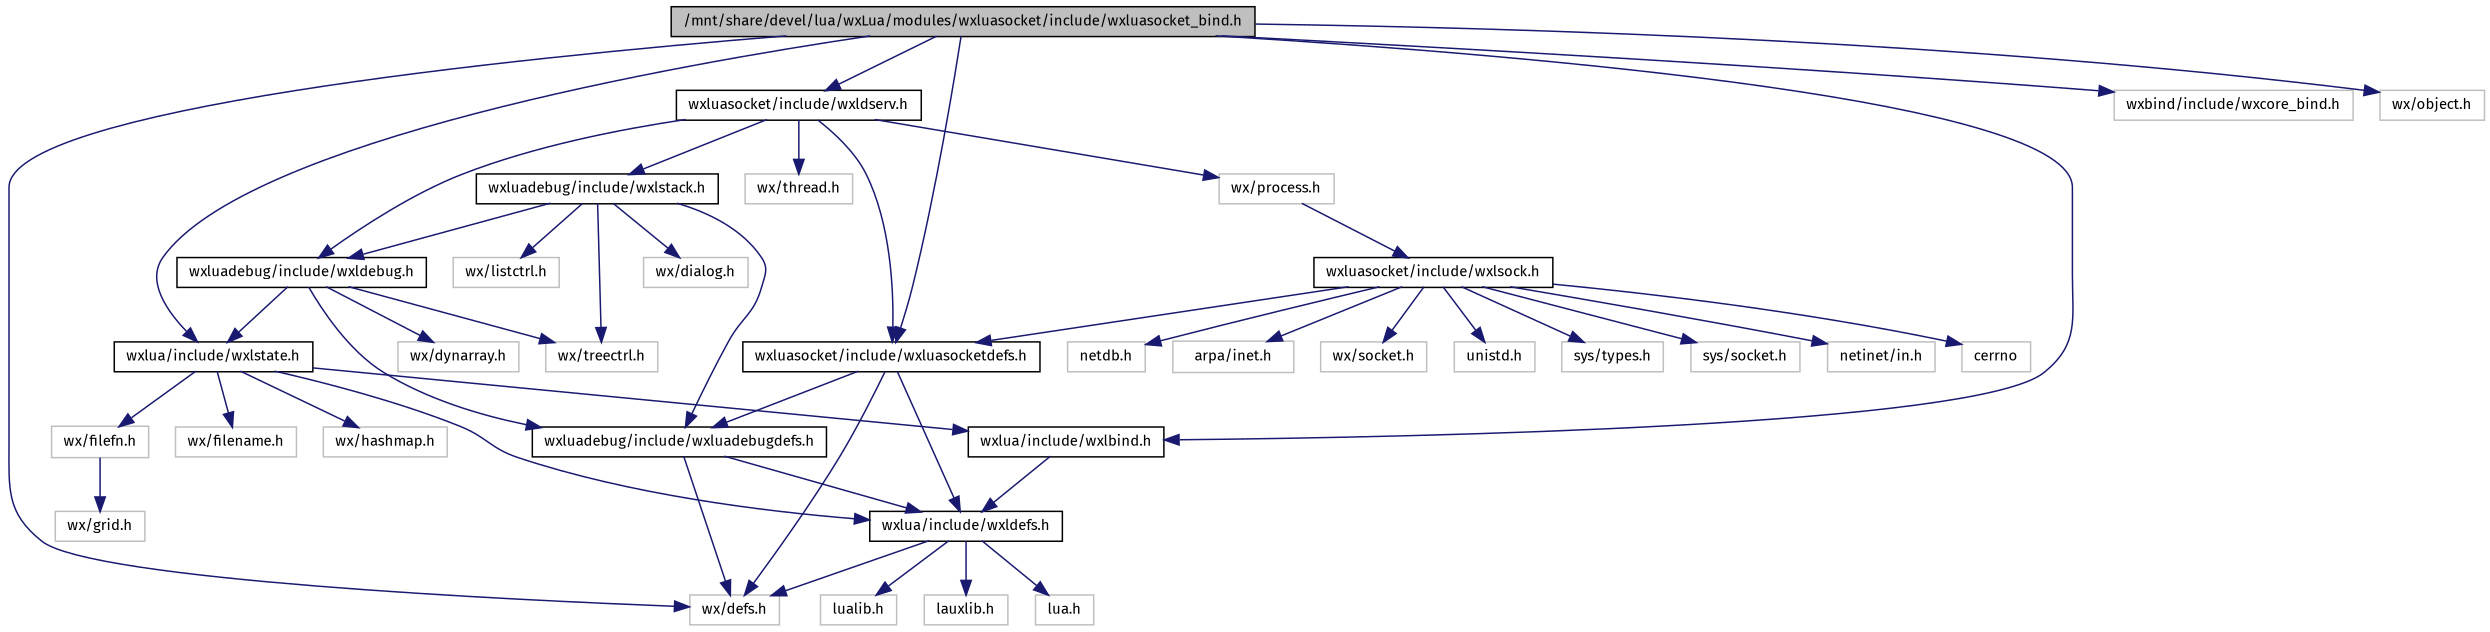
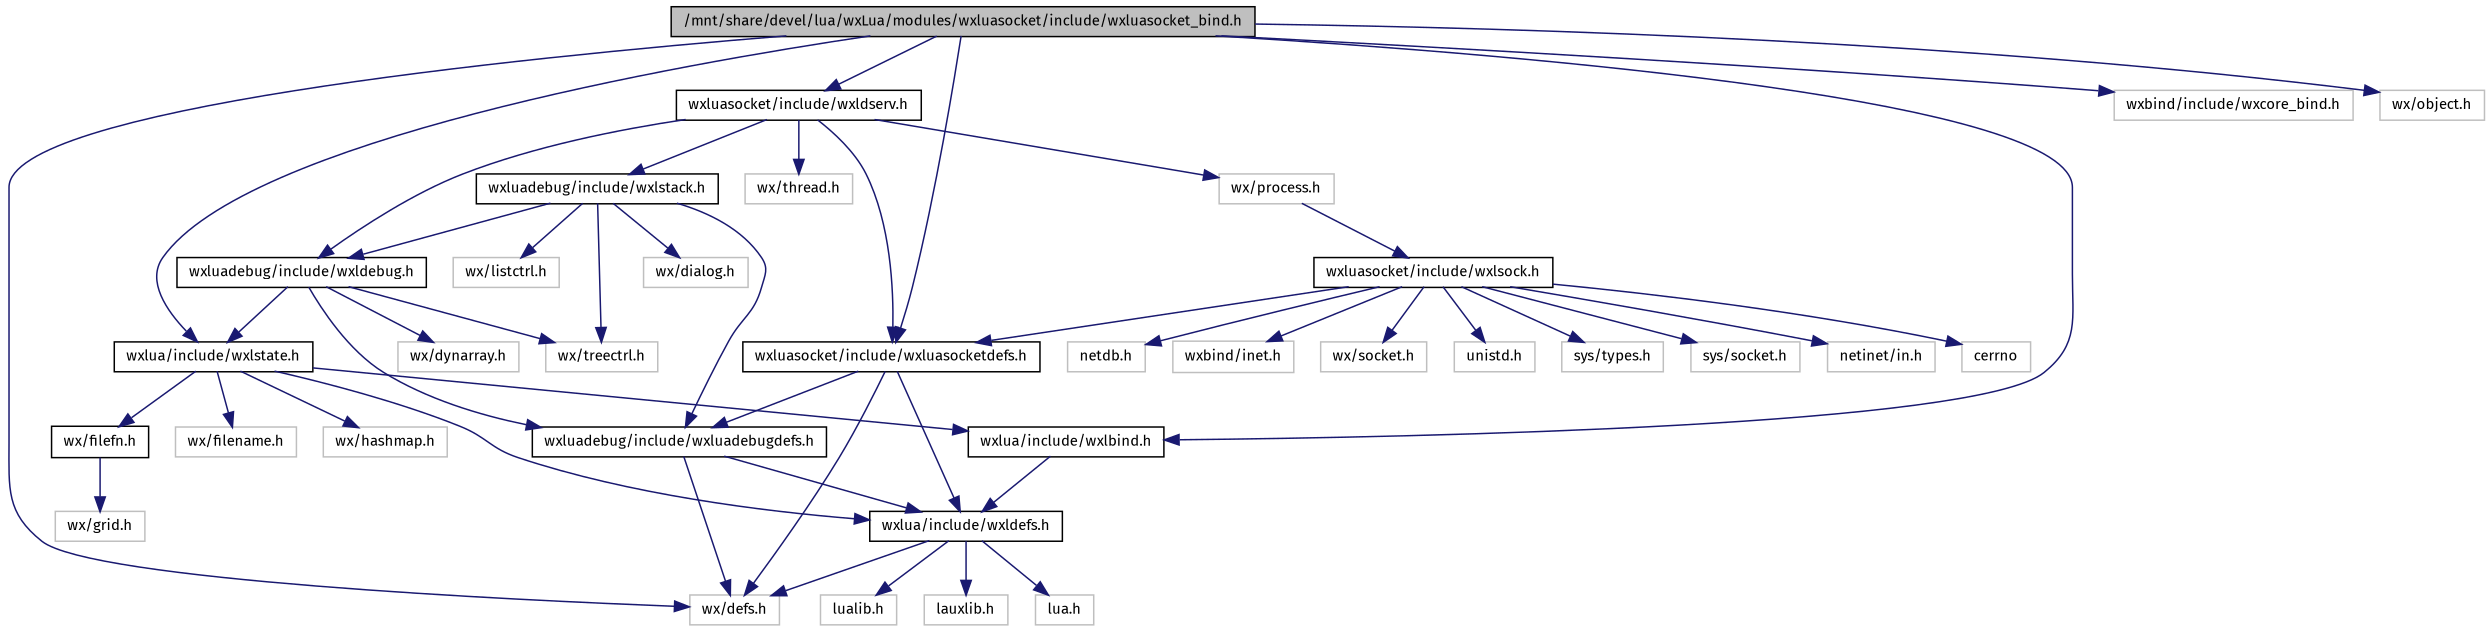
(1233, 357) -> (1233, 357)
(100, 442) -> (100, 442)
